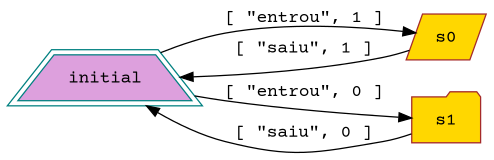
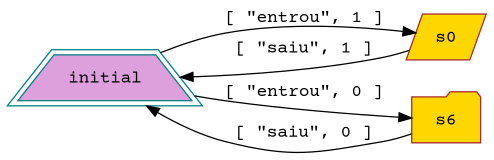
(446, 120) -> (446, 120)
